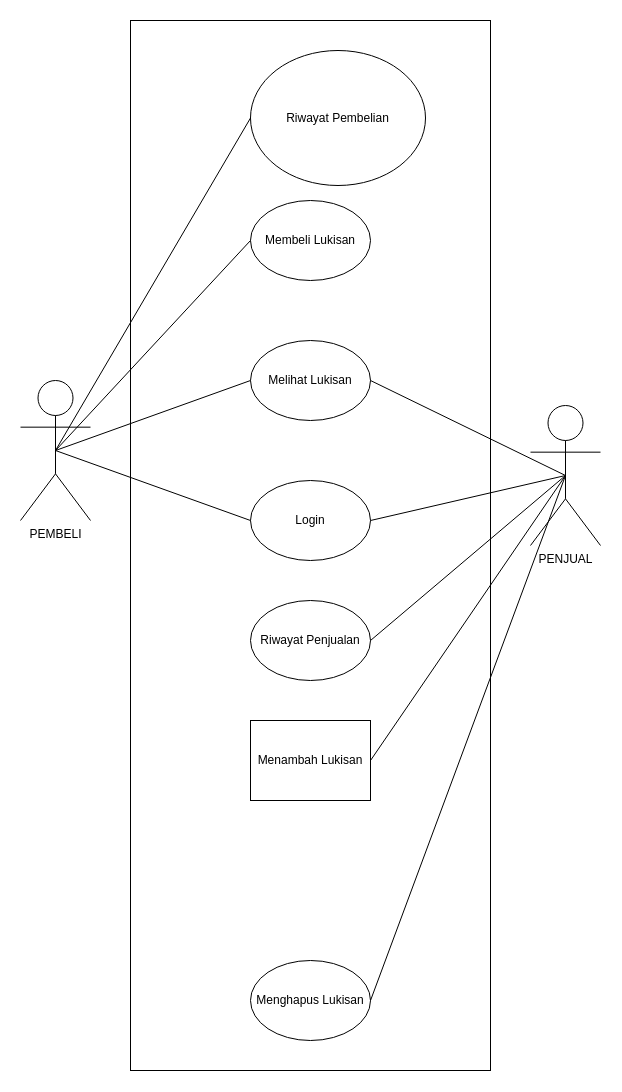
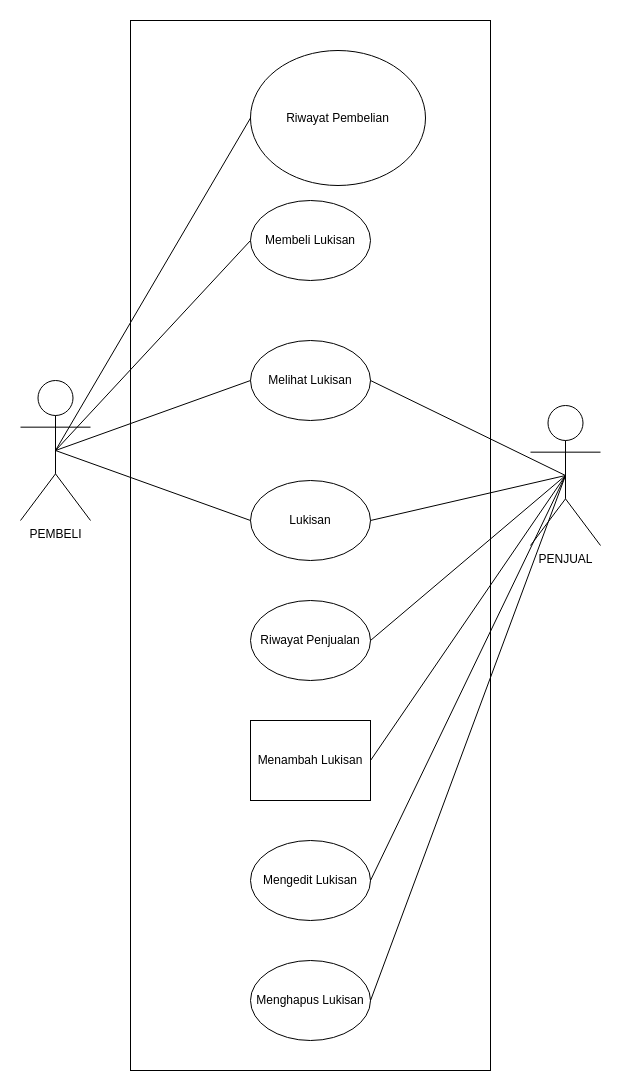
(311, 521) -> (311, 521)
none -> (451, 714)
none -> (311, 881)
